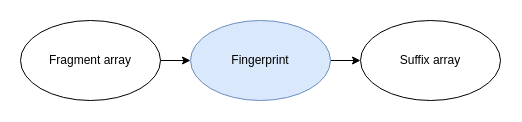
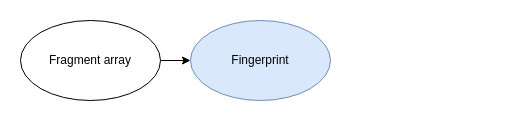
(350, 61) -> none
(431, 61) -> none
